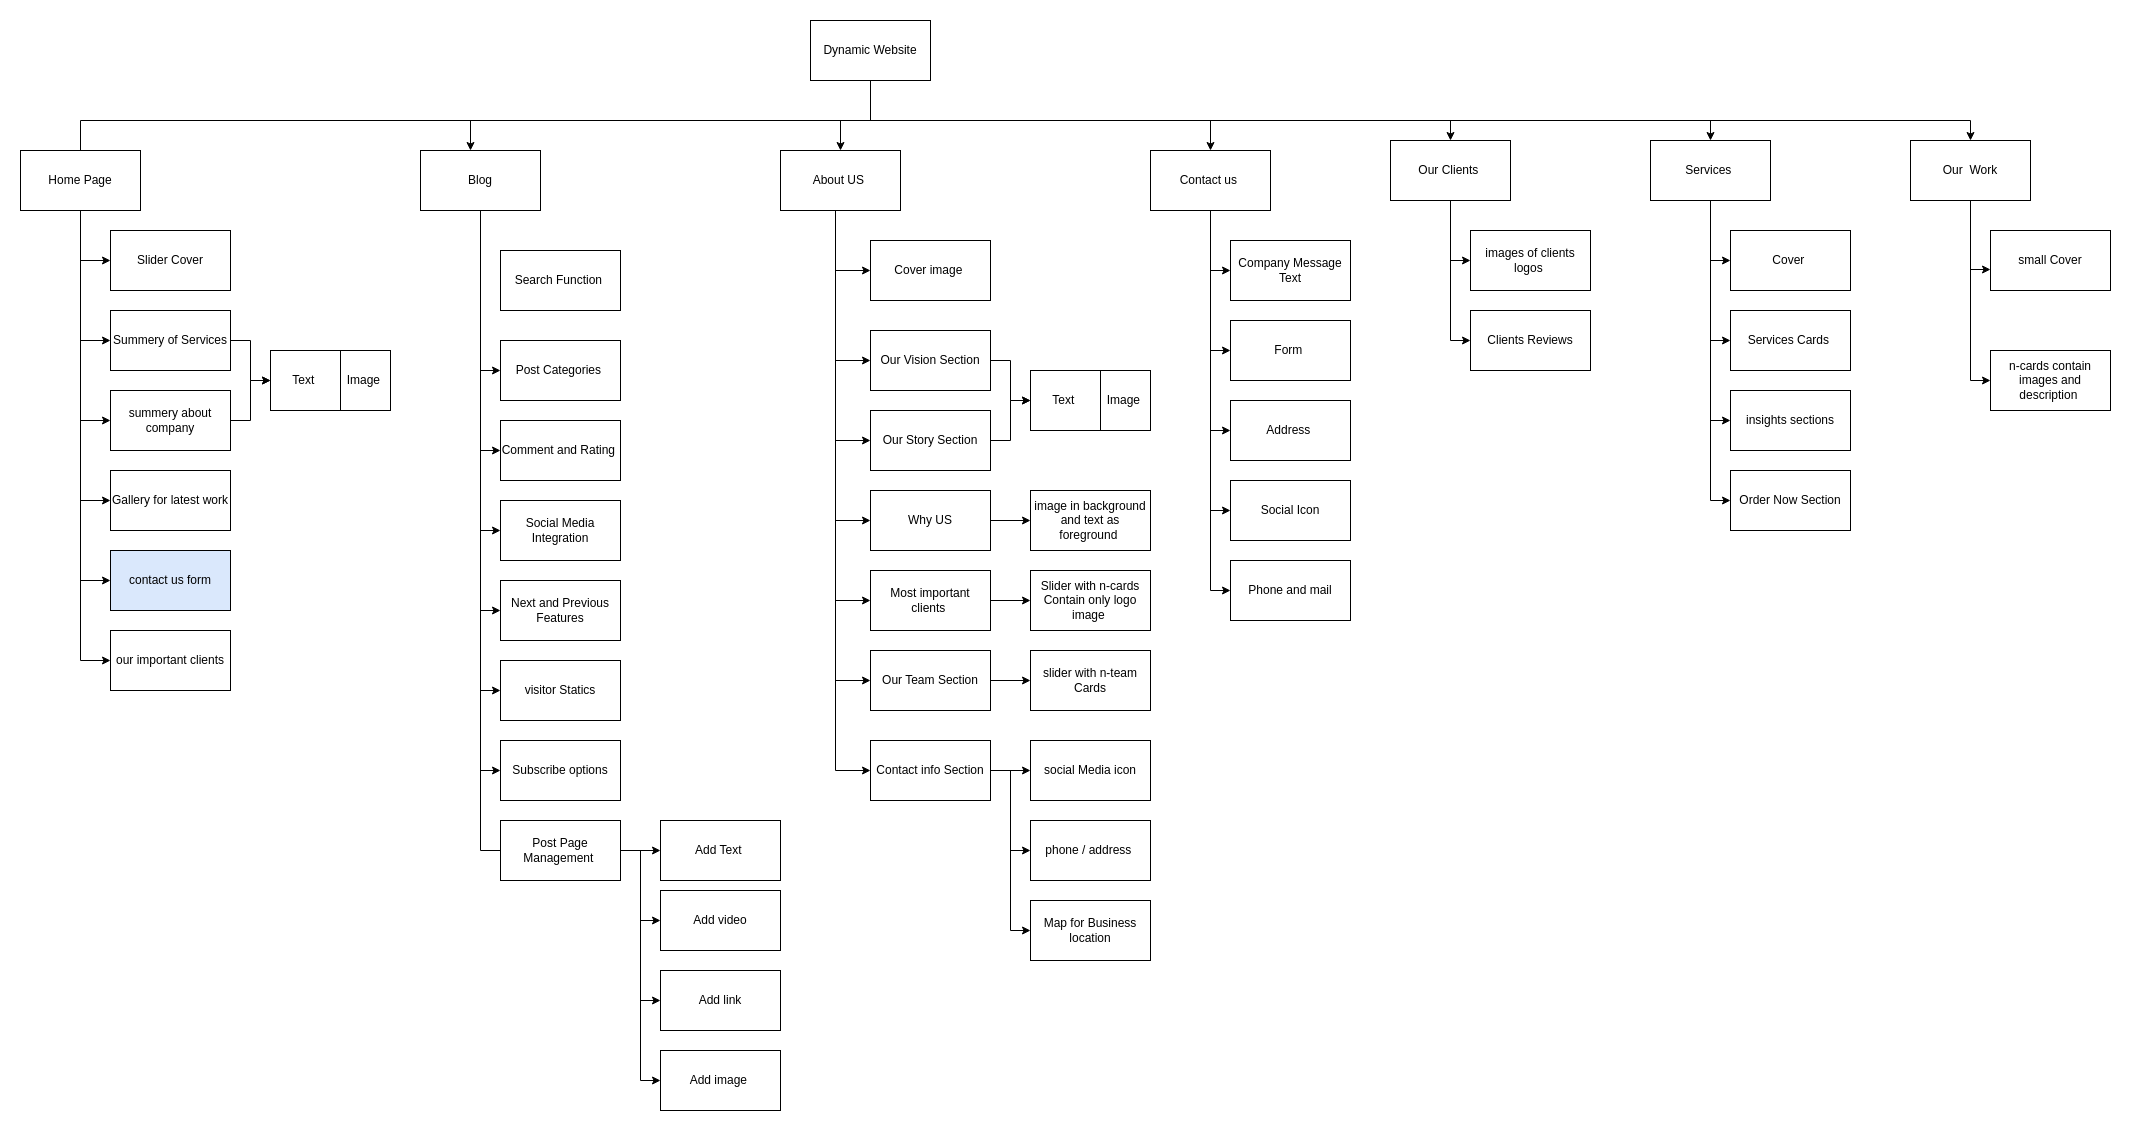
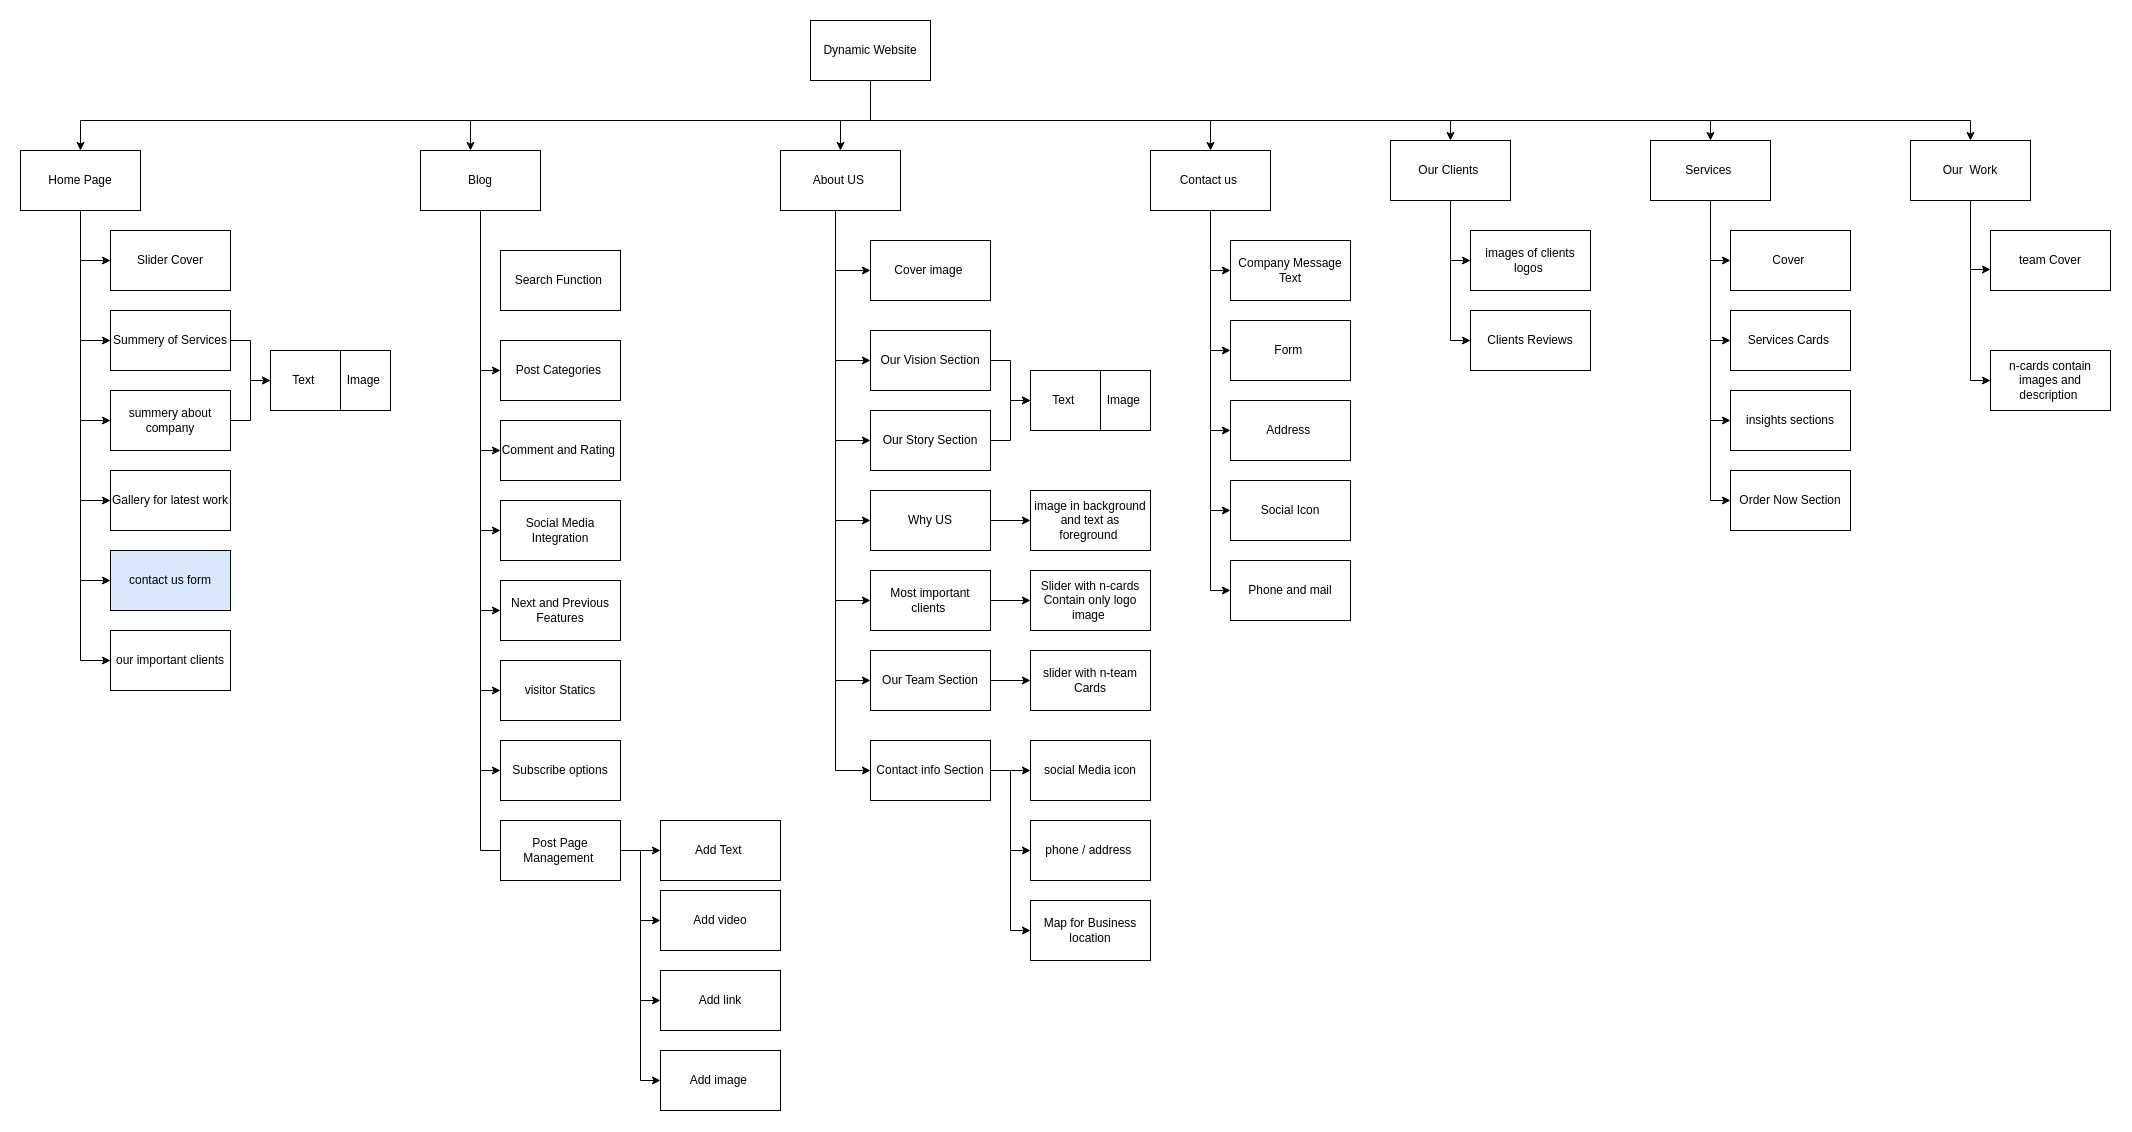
(81, 145) -> (81, 142)
(2051, 261) -> (2051, 261)
